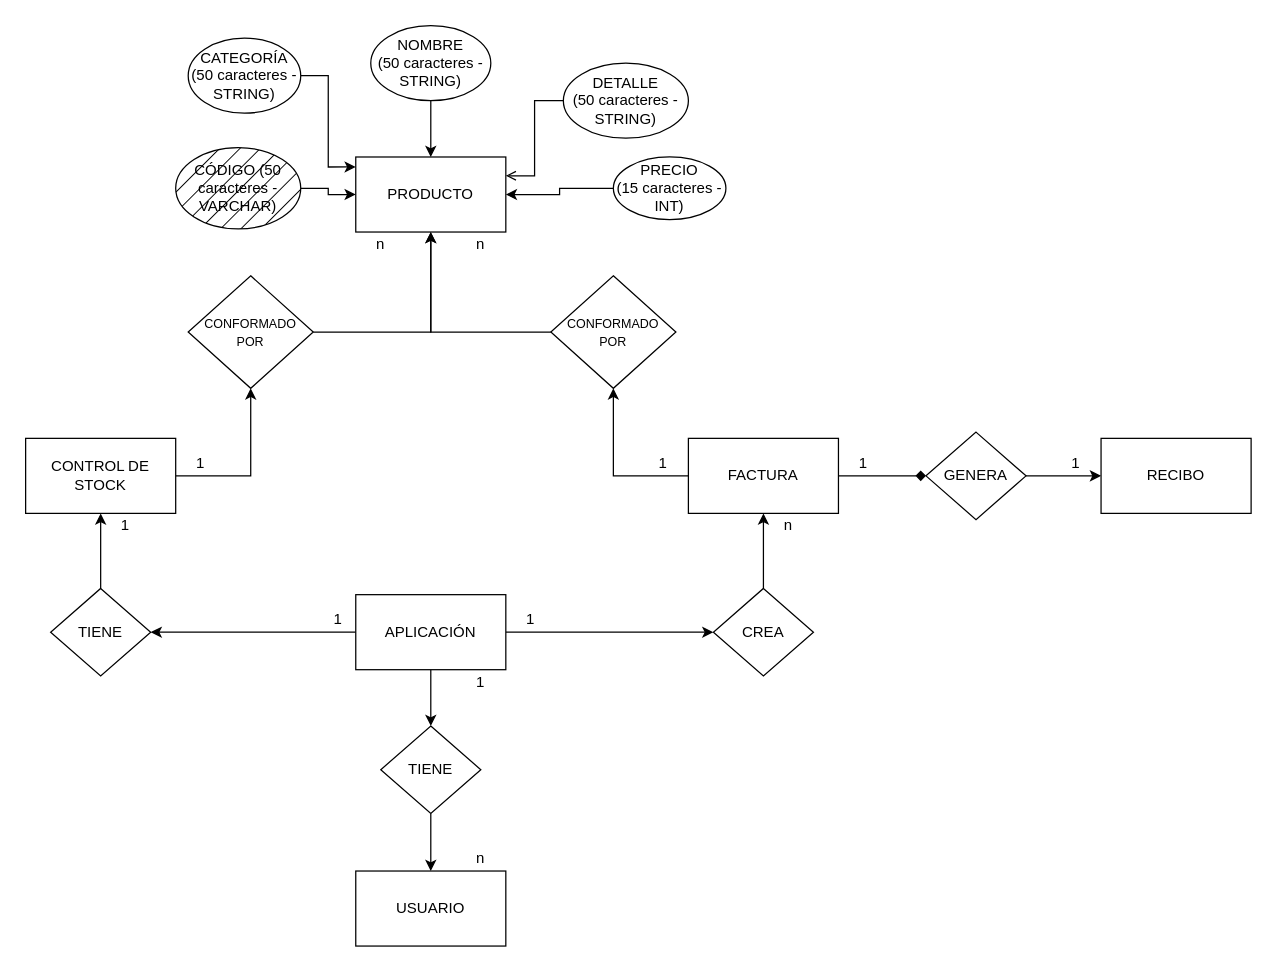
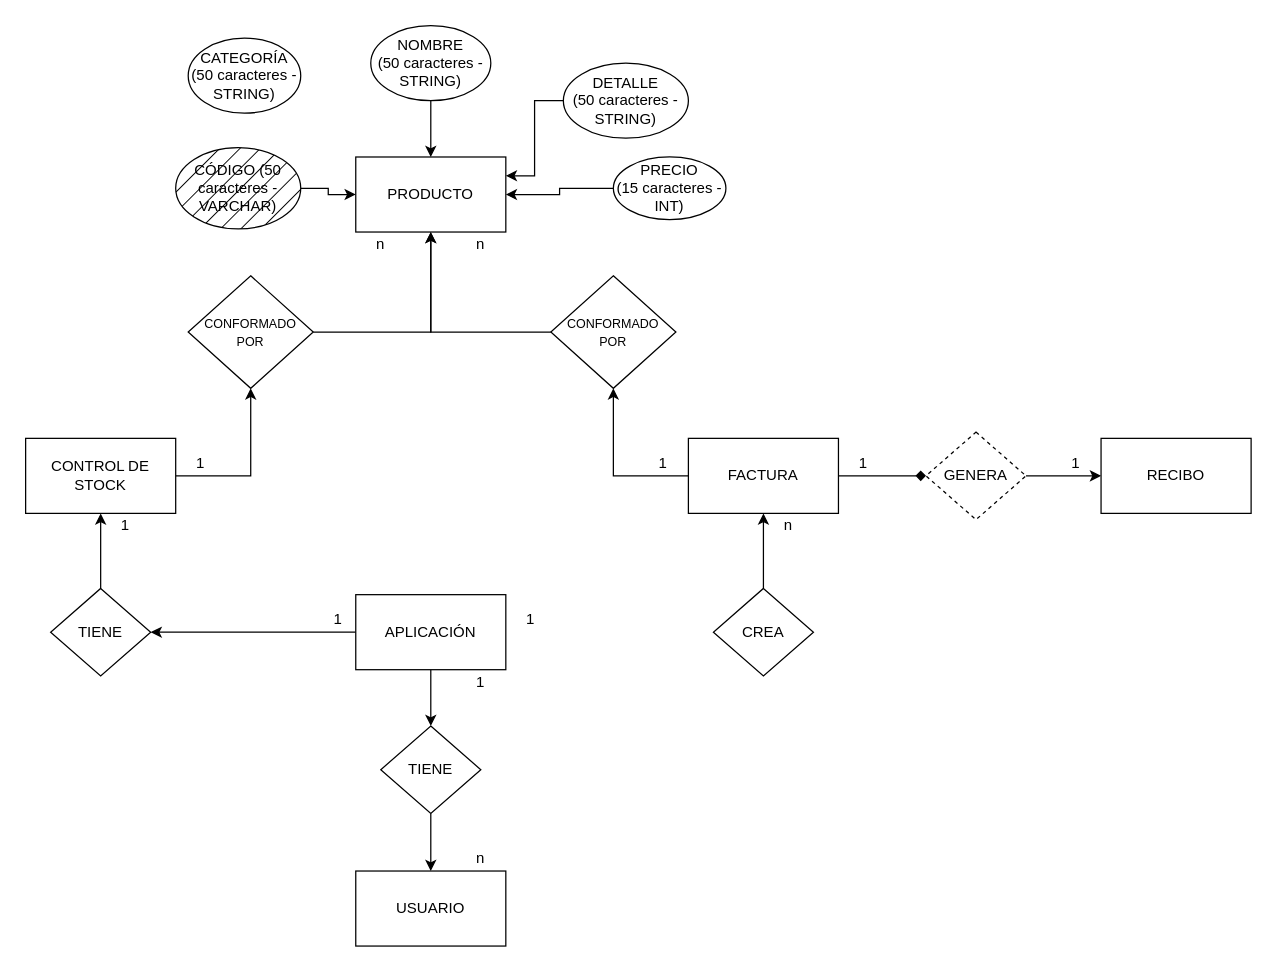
(328, 117) -> none
(514, 176) -> (516, 176)
(976, 476) -> (976, 476)
(605, 632) -> none
